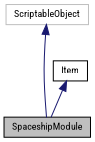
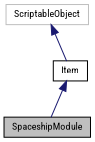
(44, 76) -> (61, 48)
